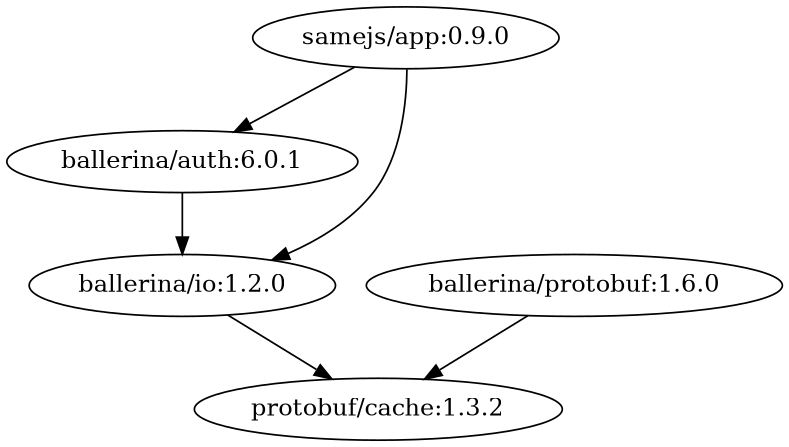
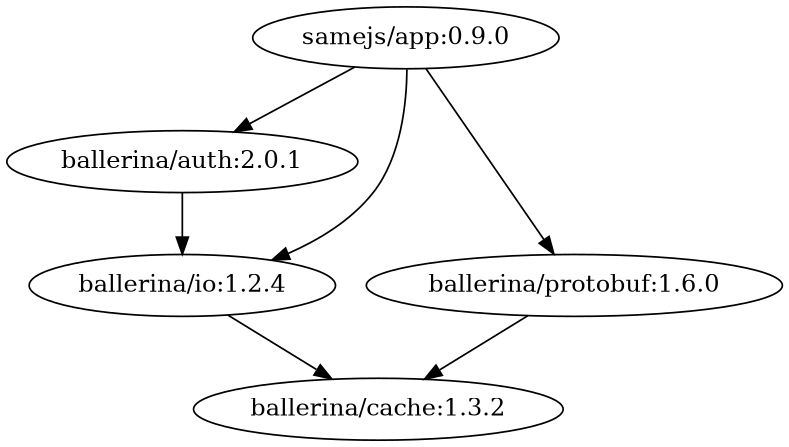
none -> (485, 154)
(182, 162) -> (182, 162)
(182, 285) -> (182, 285)
(378, 409) -> (378, 409)
